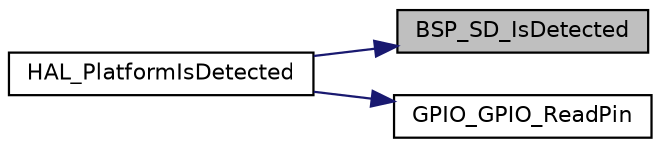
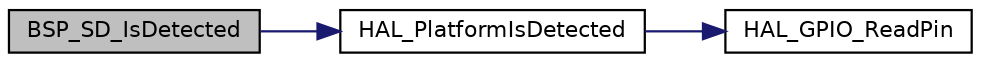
(344, 52) -> (289, 31)
(523, 116) -> (849, 31)
